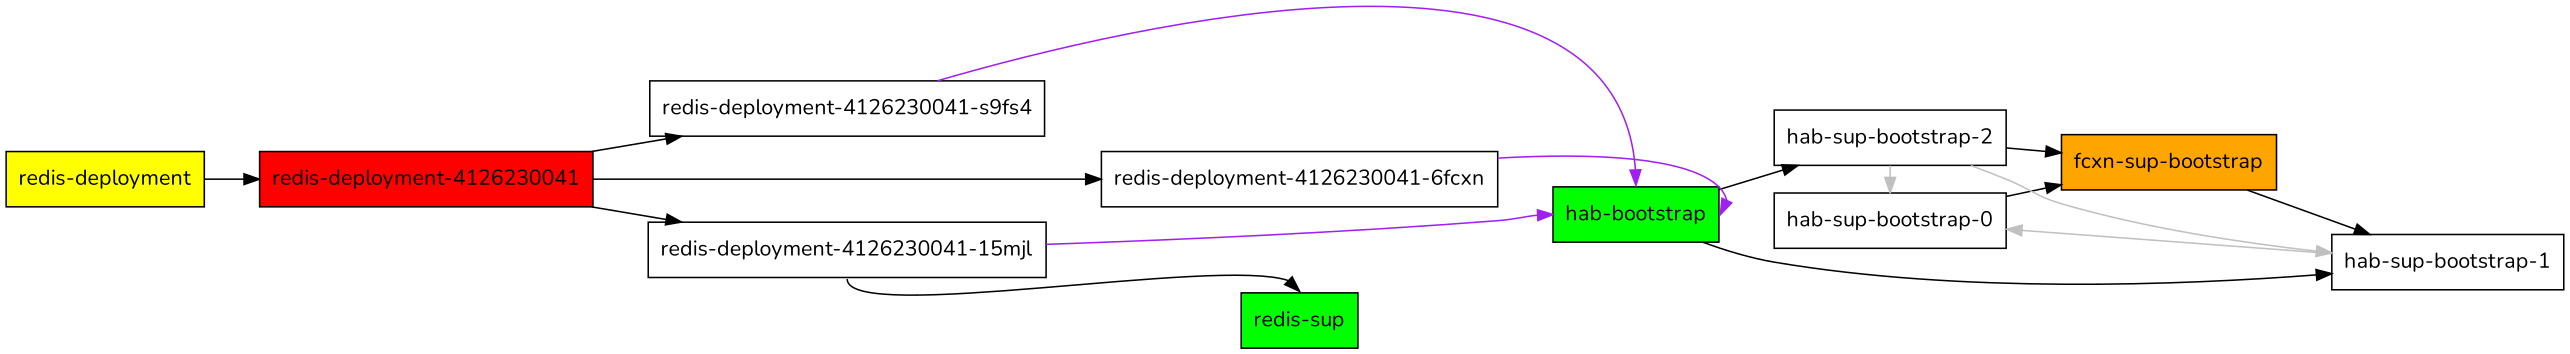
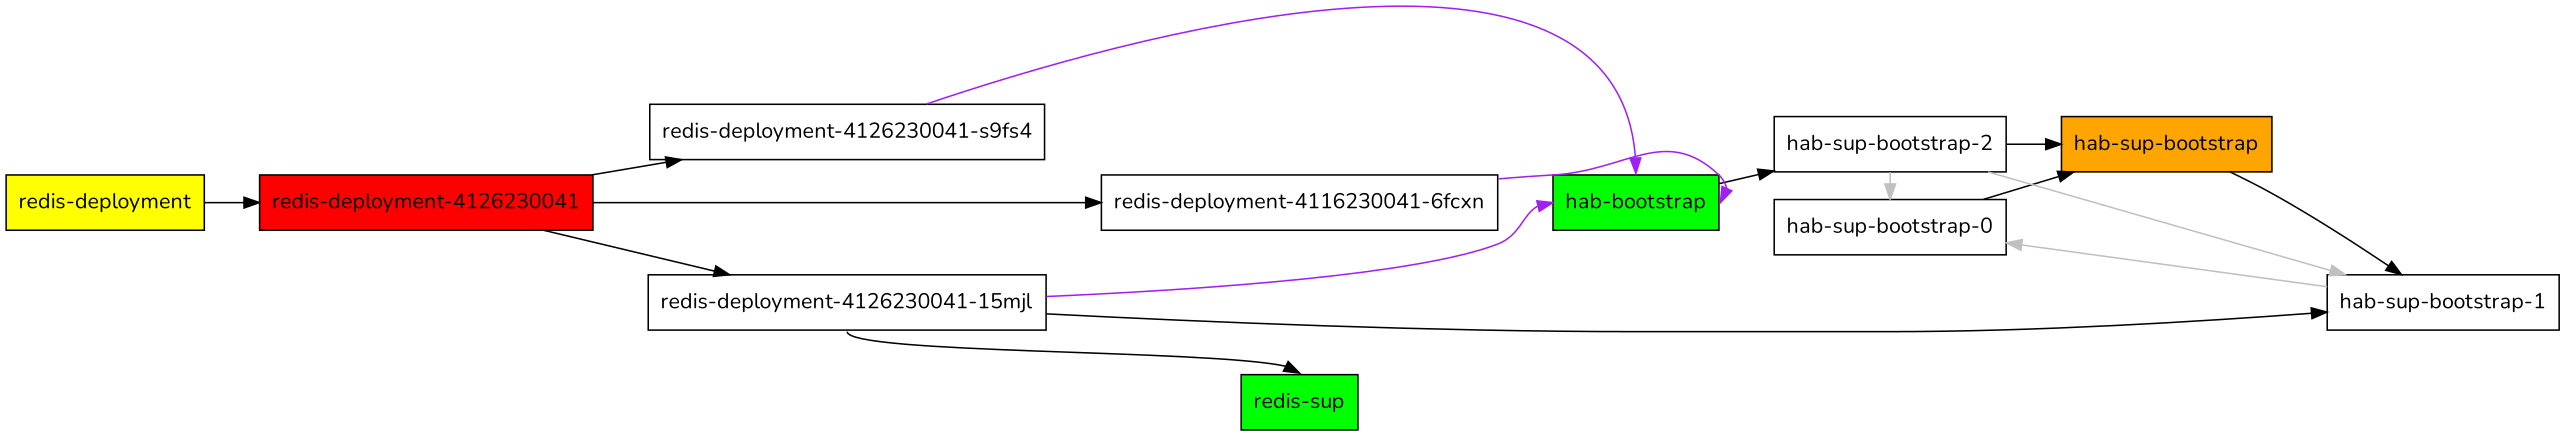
(2169, 162) -> (2167, 144)
(1300, 179) -> (1300, 203)
(2008, 283) -> (1679, 332)
